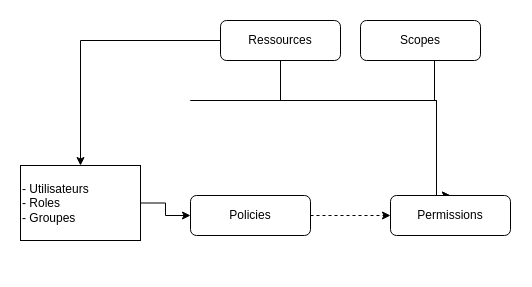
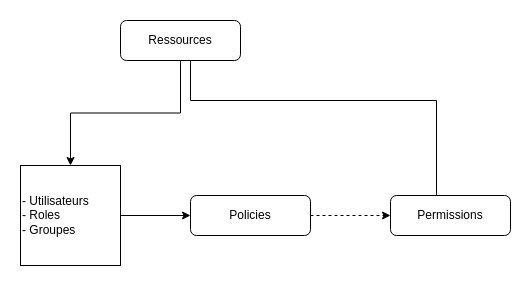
(281, 41) -> (181, 41)
(421, 41) -> none
(435, 80) -> none
(81, 203) -> (71, 216)
